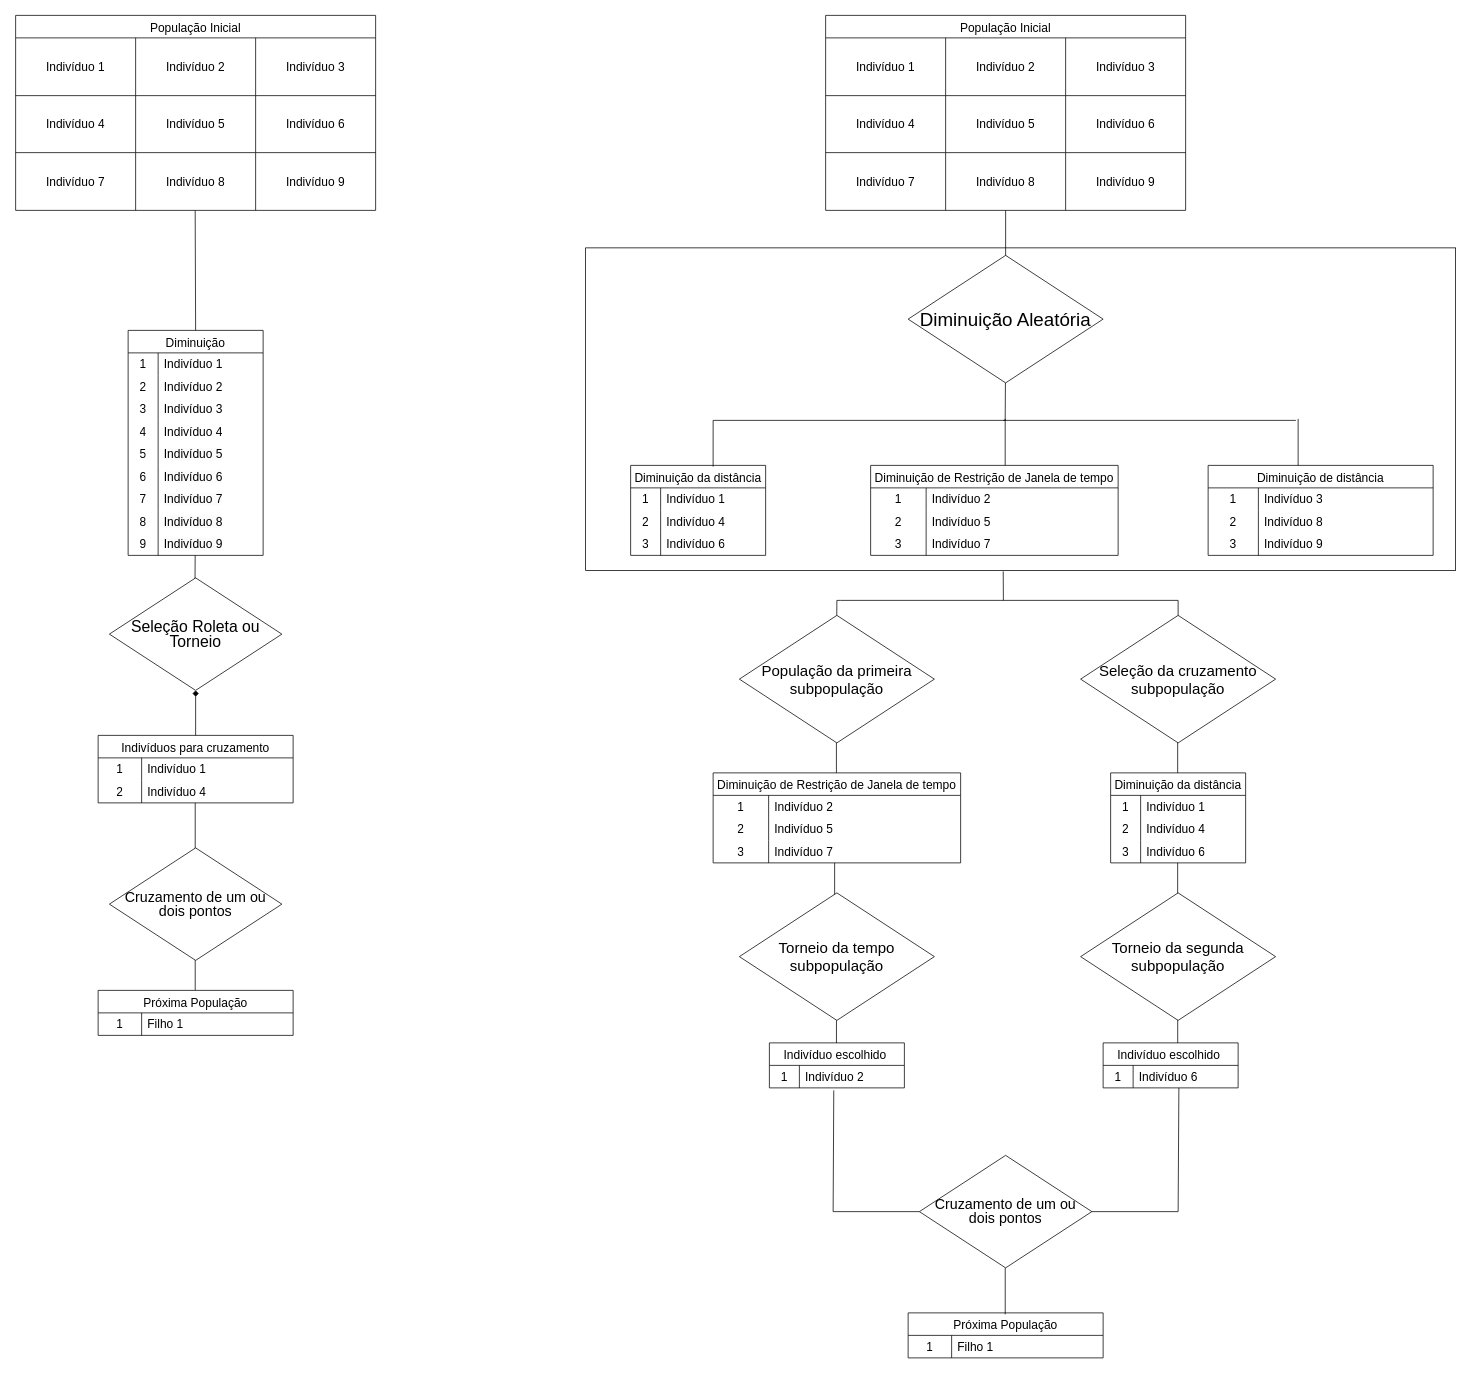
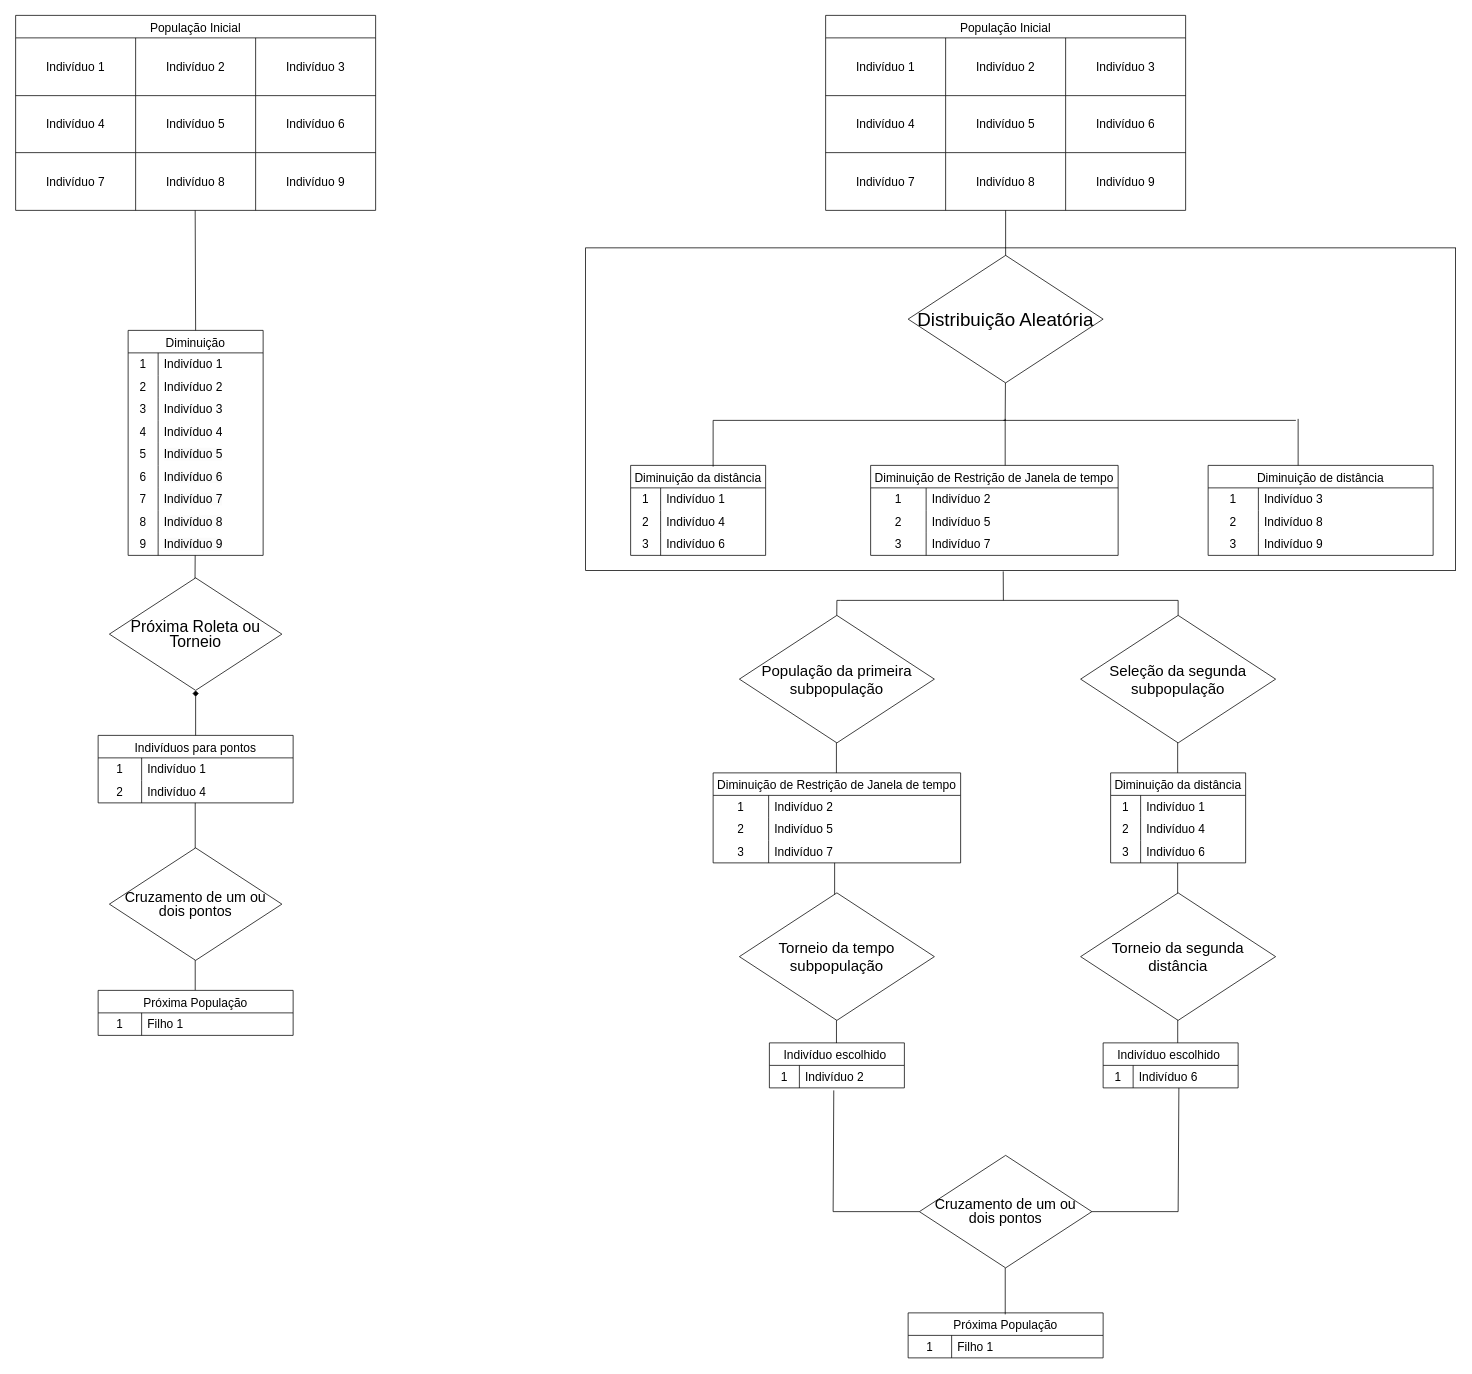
(1005, 319) -> (1005, 319)
(195, 634) -> (195, 634)
(1178, 679) -> (1178, 679)
(195, 748) -> (195, 748)
(1178, 957) -> (1178, 957)
